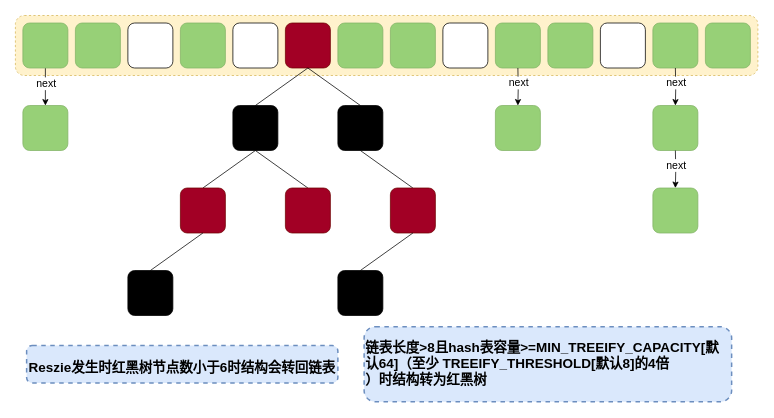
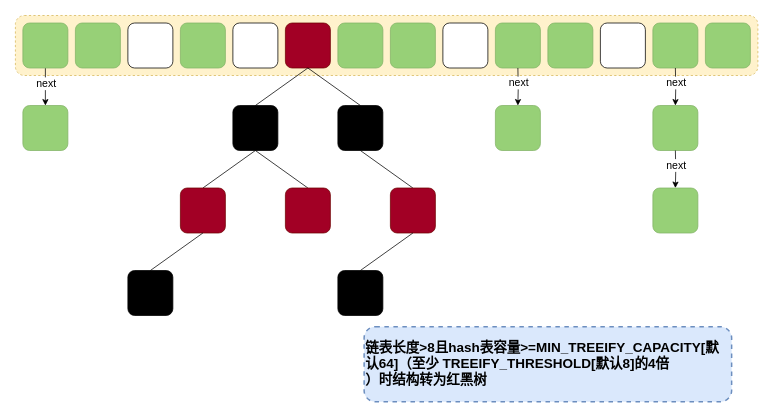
(182, 364) -> none
